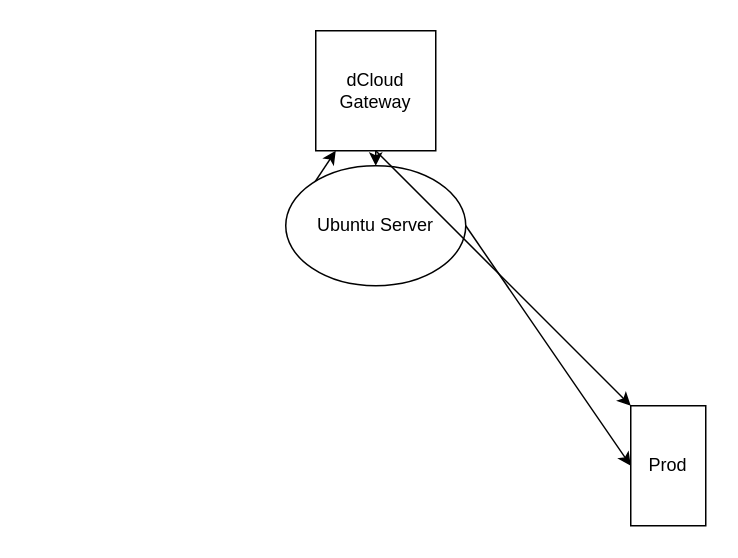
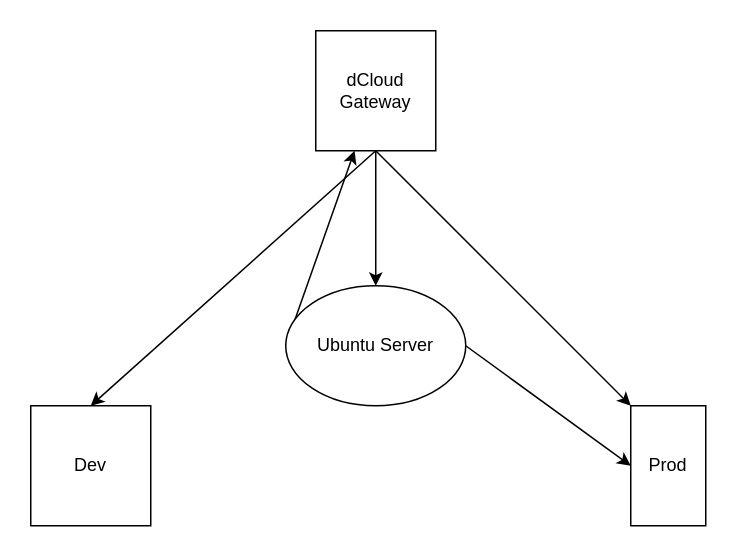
(376, 226) -> (376, 346)
none -> (219, 291)
none -> (91, 466)
